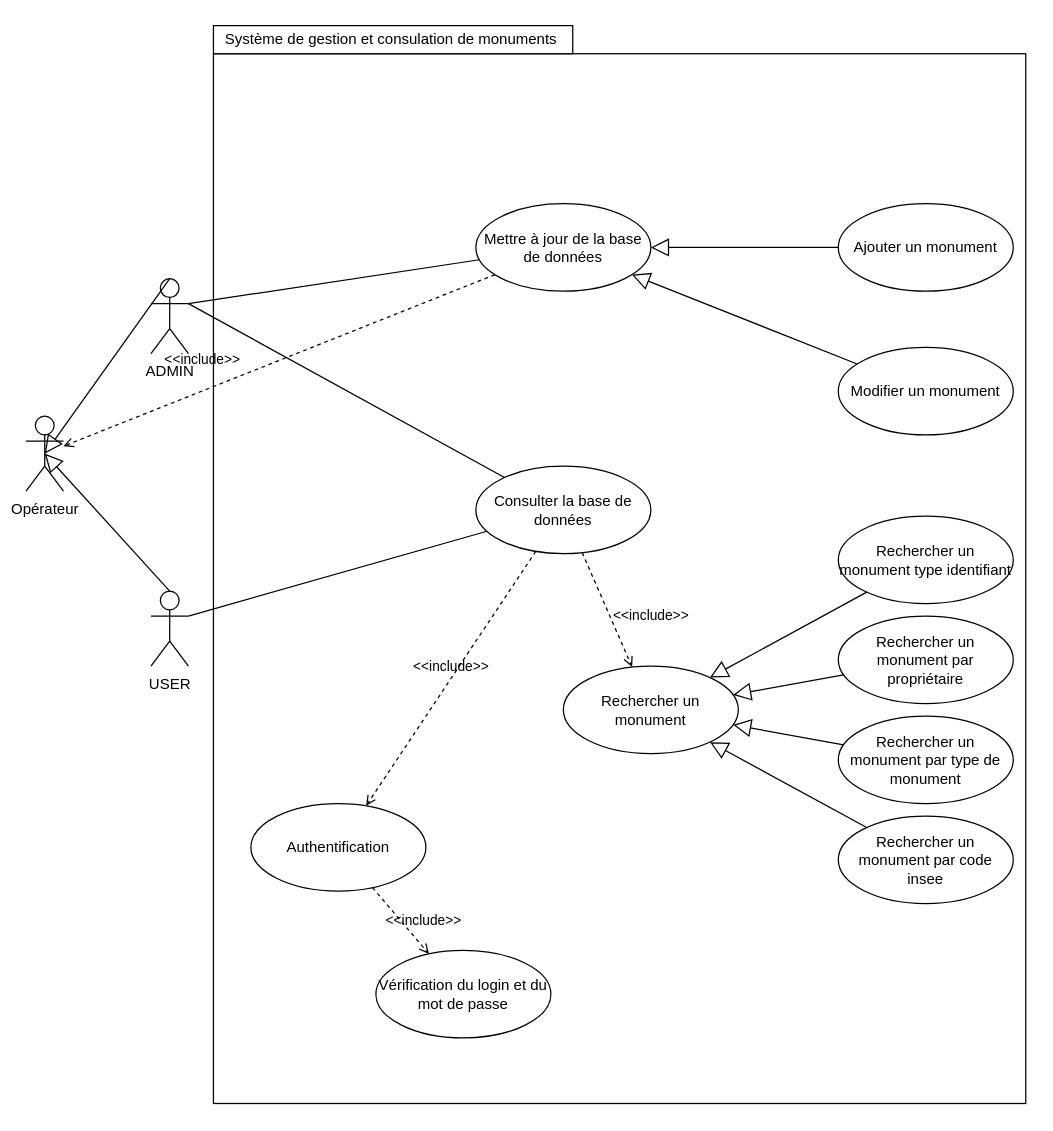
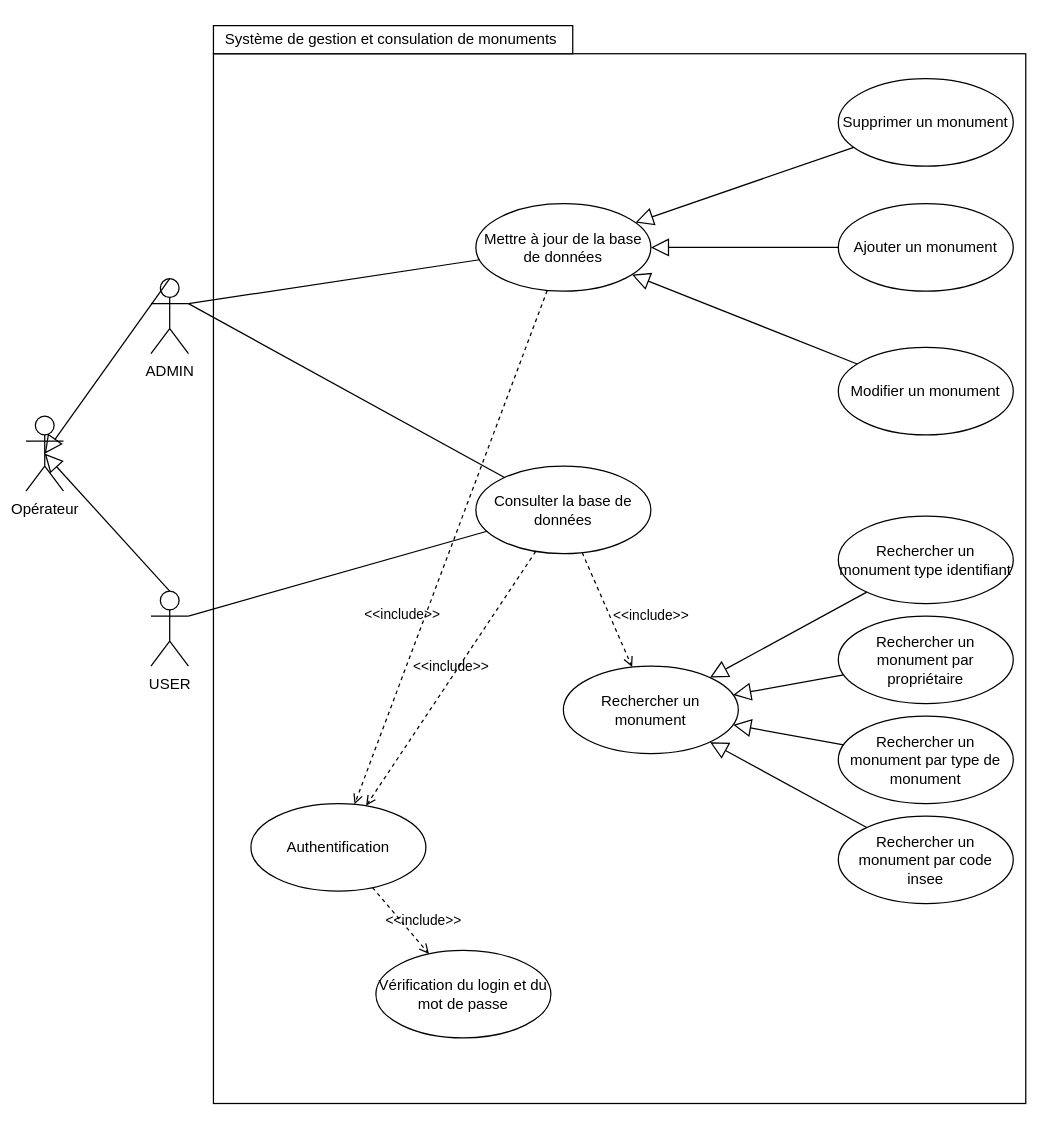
none -> (926, 123)
none -> (753, 182)
(281, 360) -> (451, 546)
